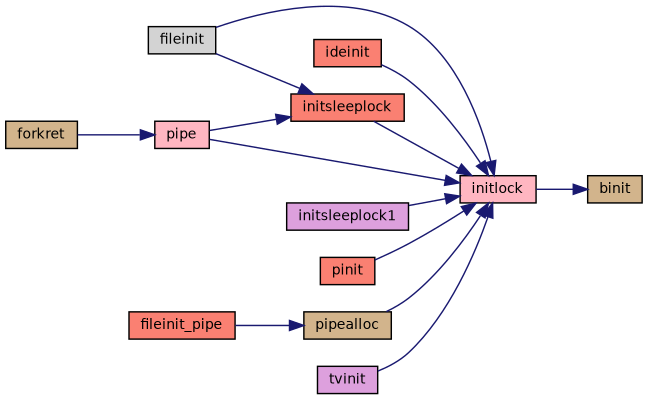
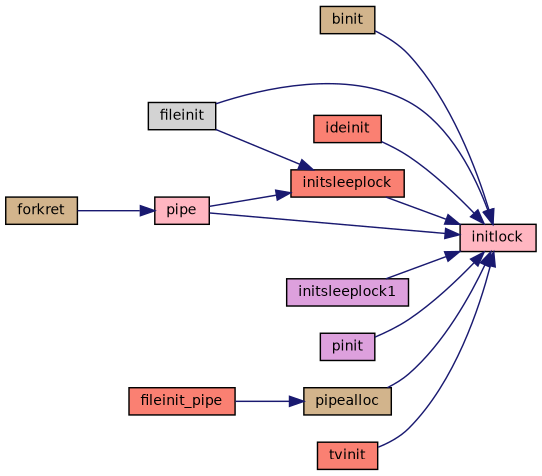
(555, 189) -> (447, 110)
(348, 271) -> (348, 347)
(348, 380) -> (348, 456)
